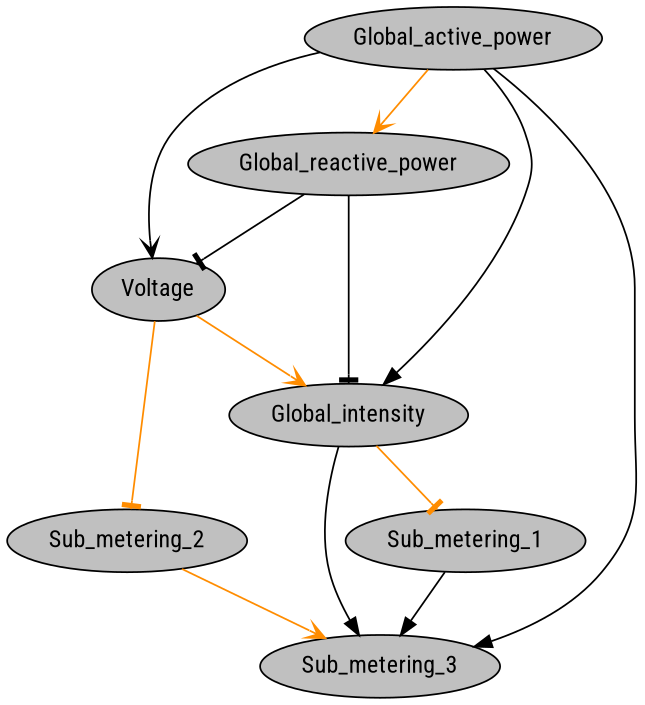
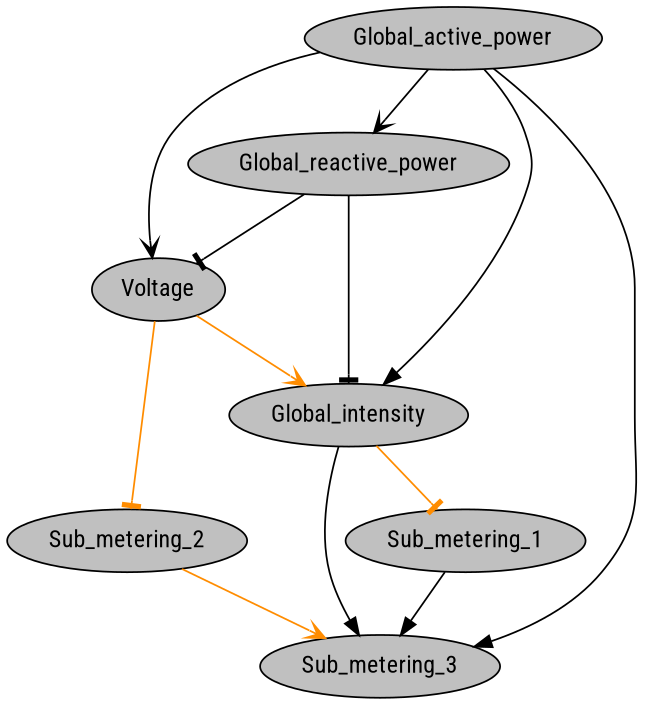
(407, 95) -> (407, 95)
